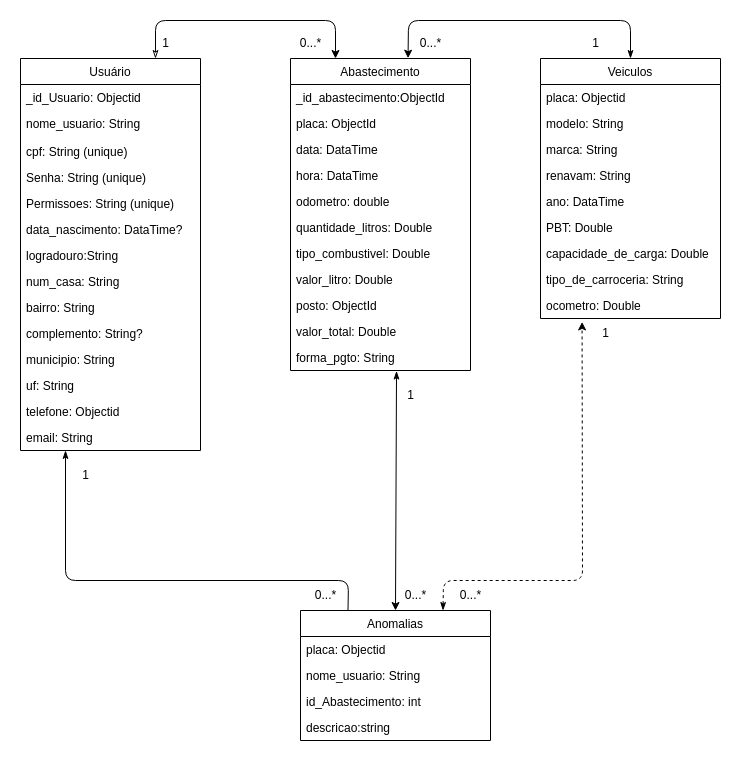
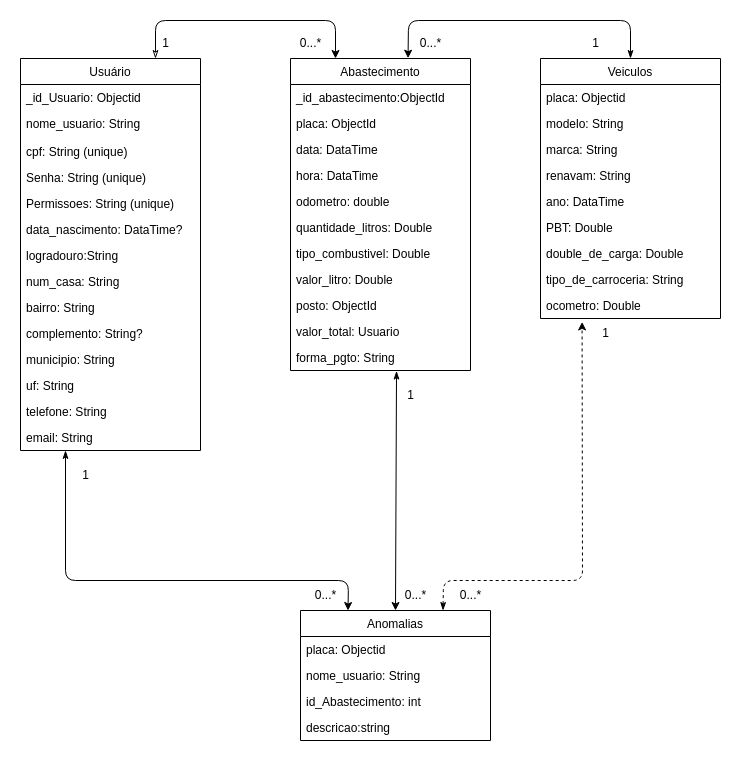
(630, 254) -> (617, 254)
(352, 332) -> (355, 332)
(80, 412) -> (74, 412)
(348, 604) -> (348, 602)
